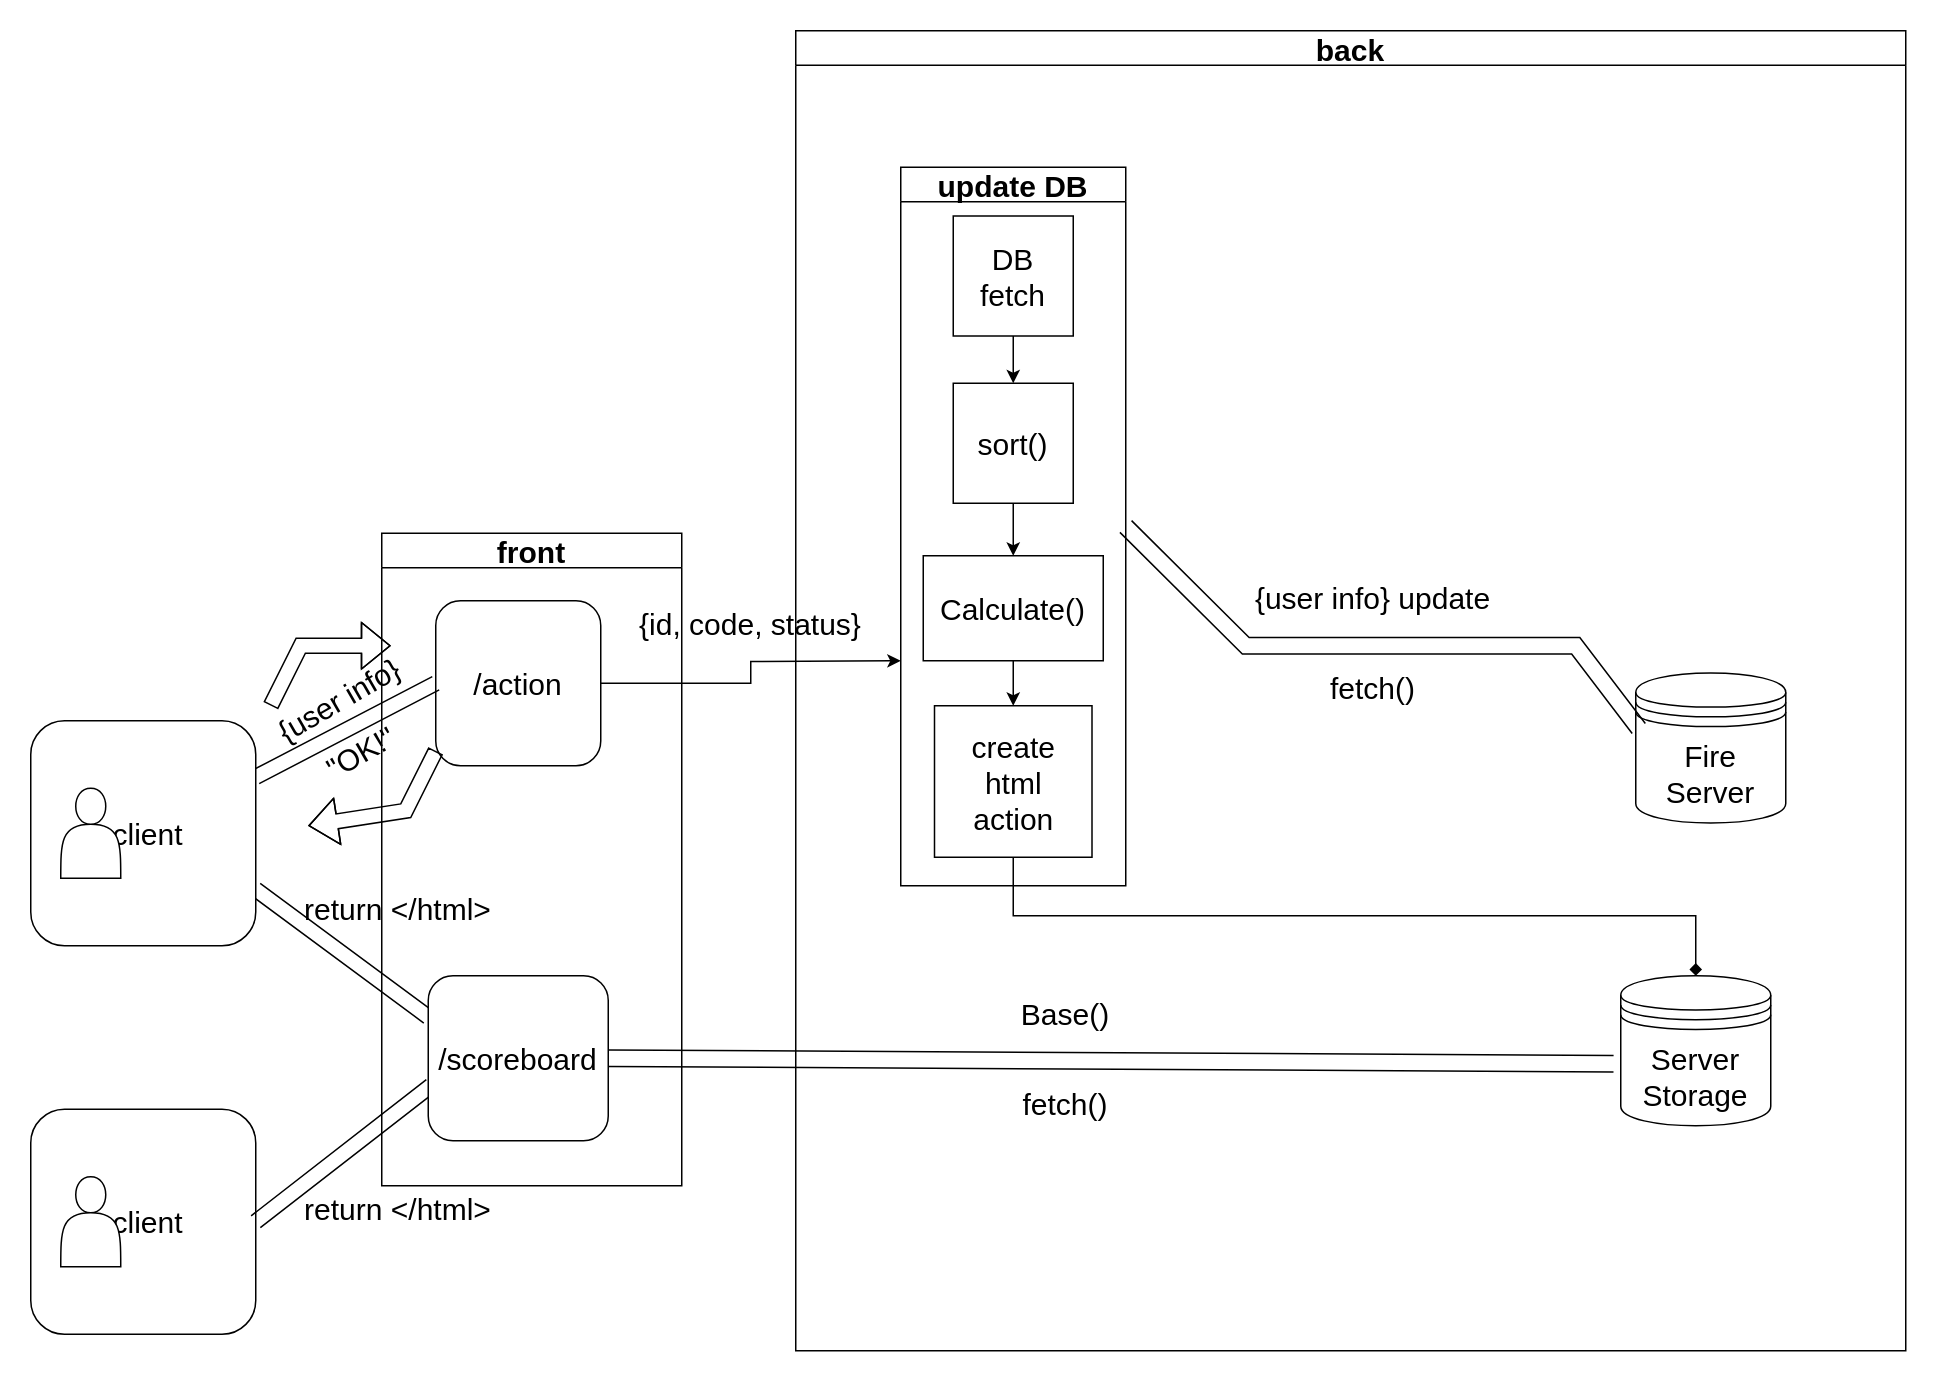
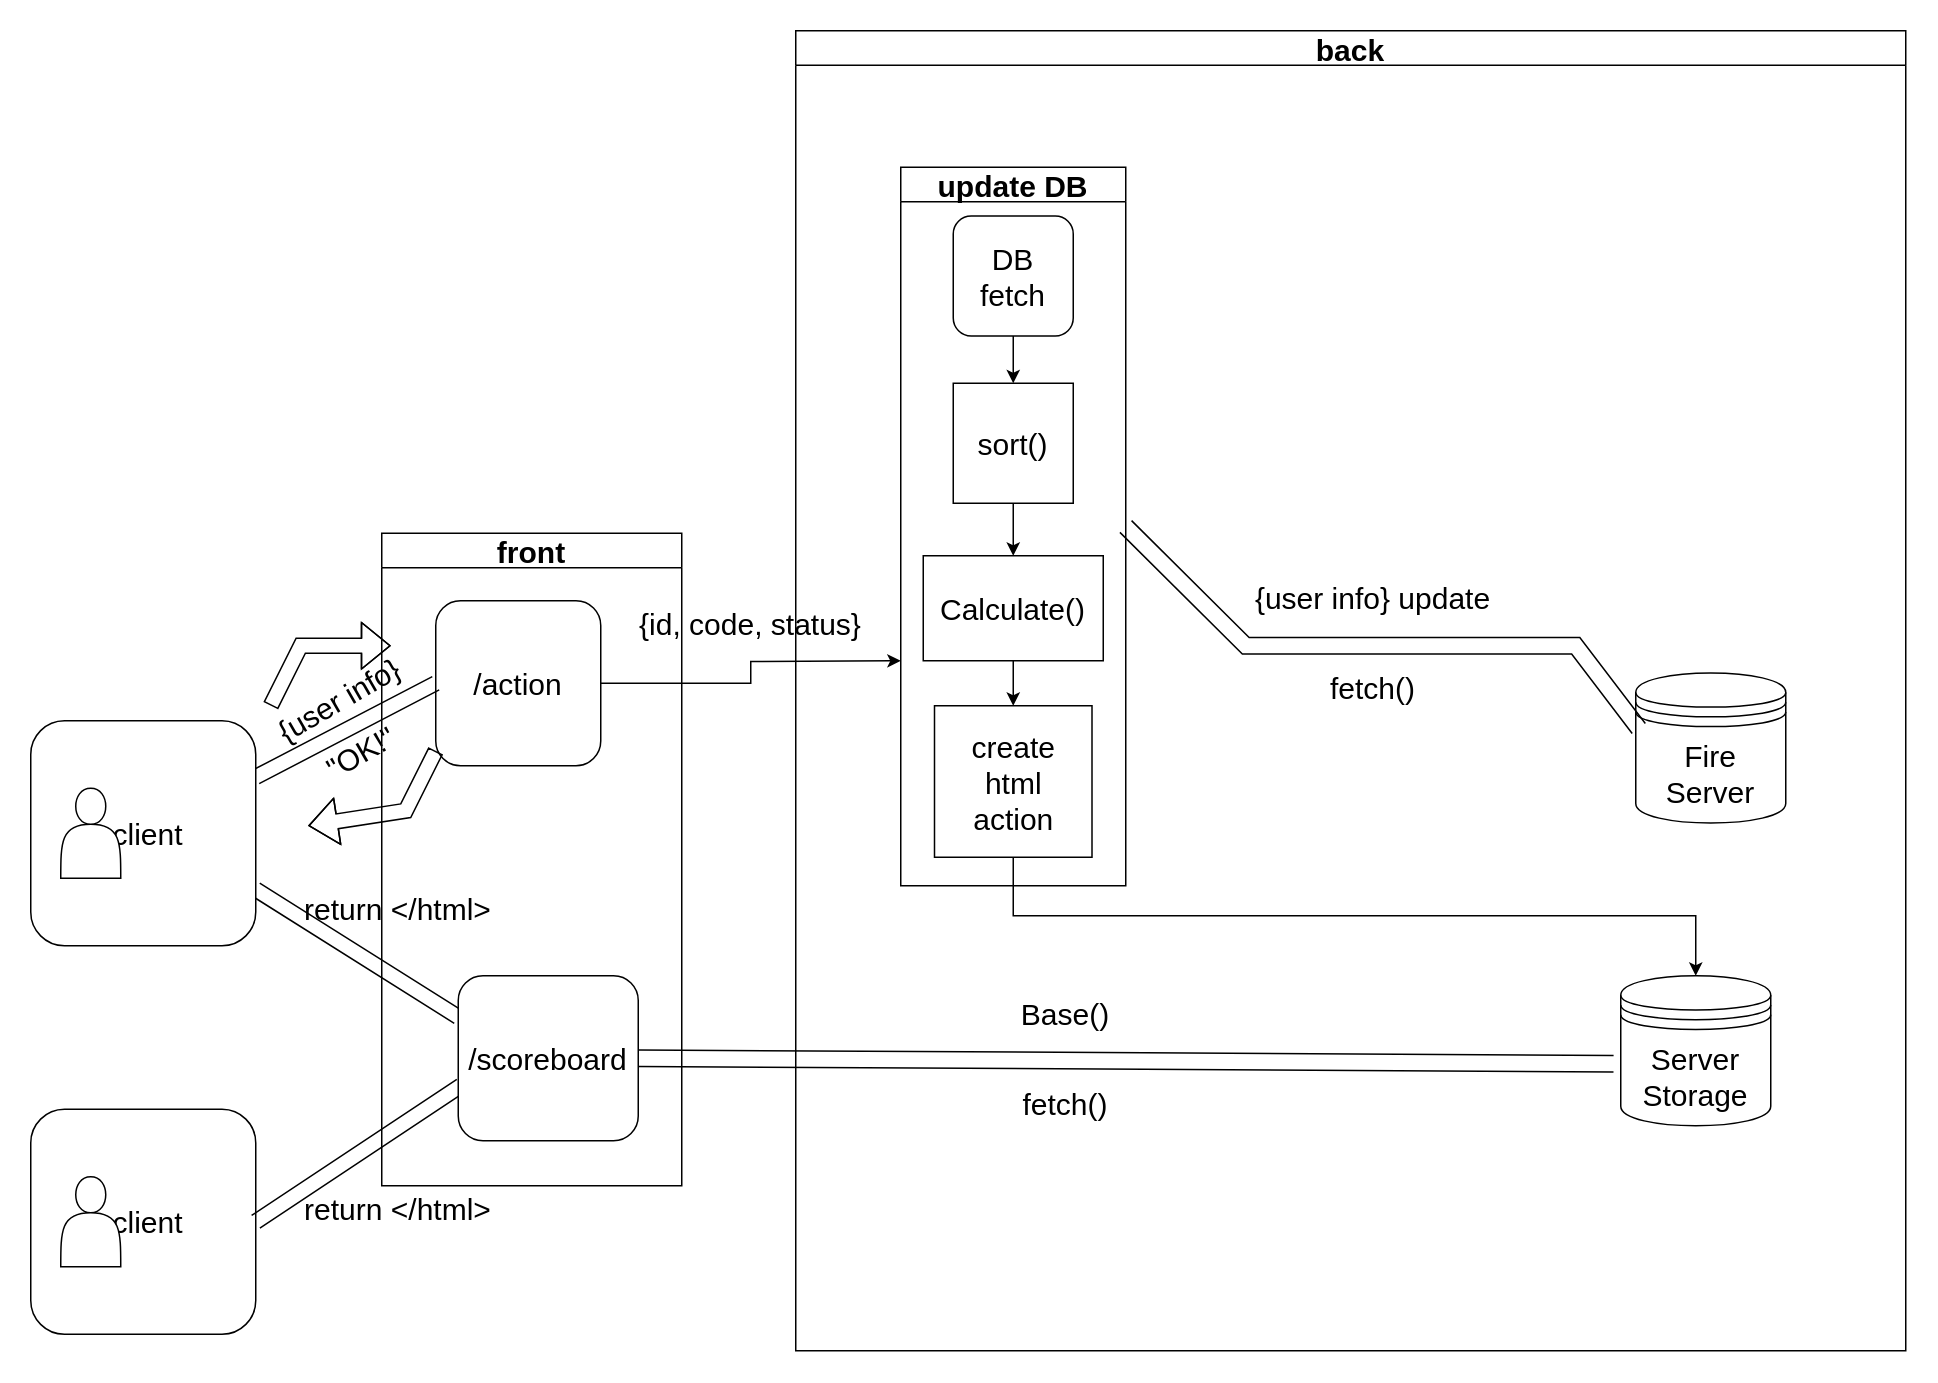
(1013, 276) -> (1013, 276)
(1696, 963) -> (1696, 964)
(518, 1058) -> (548, 1058)
